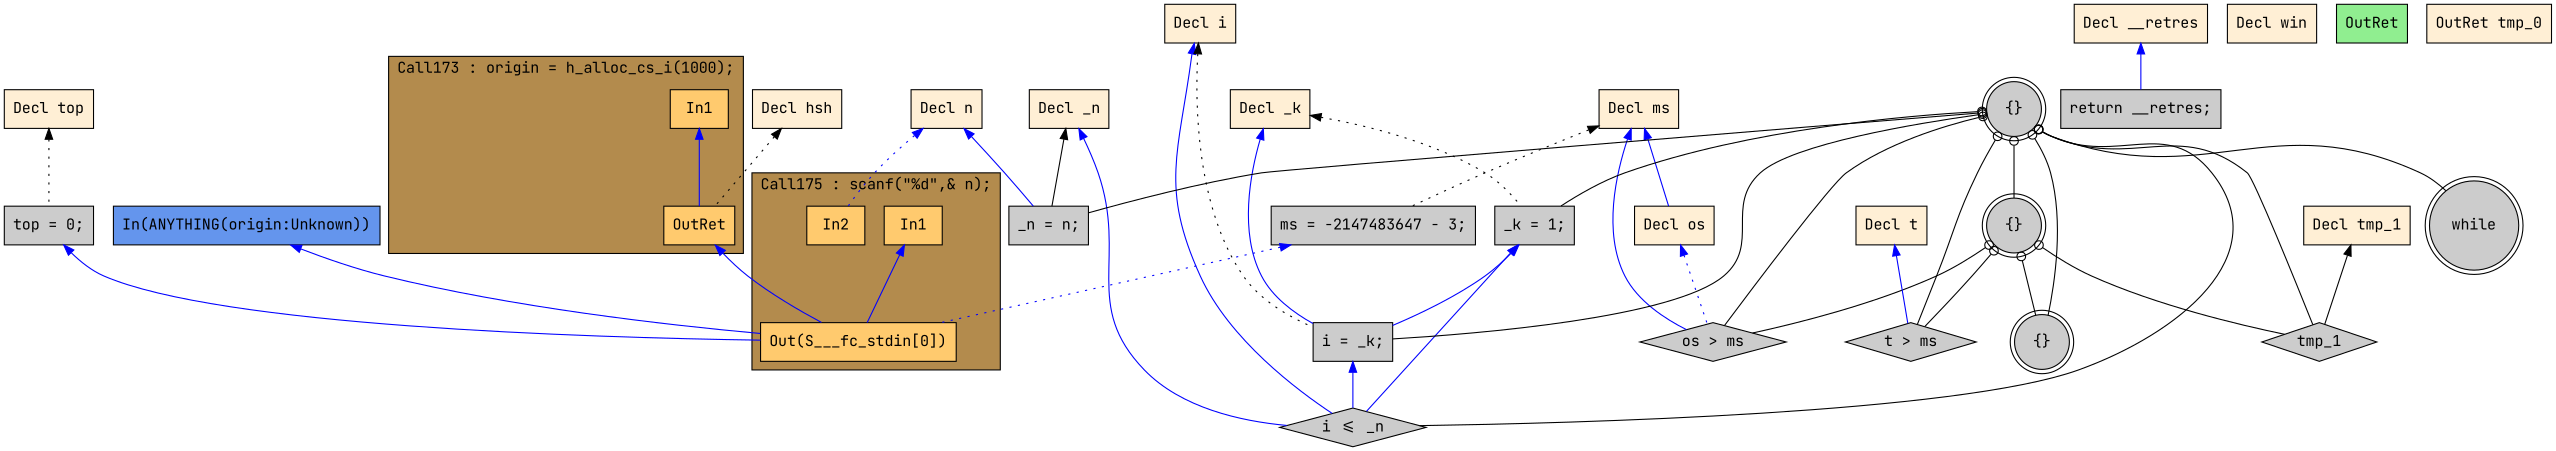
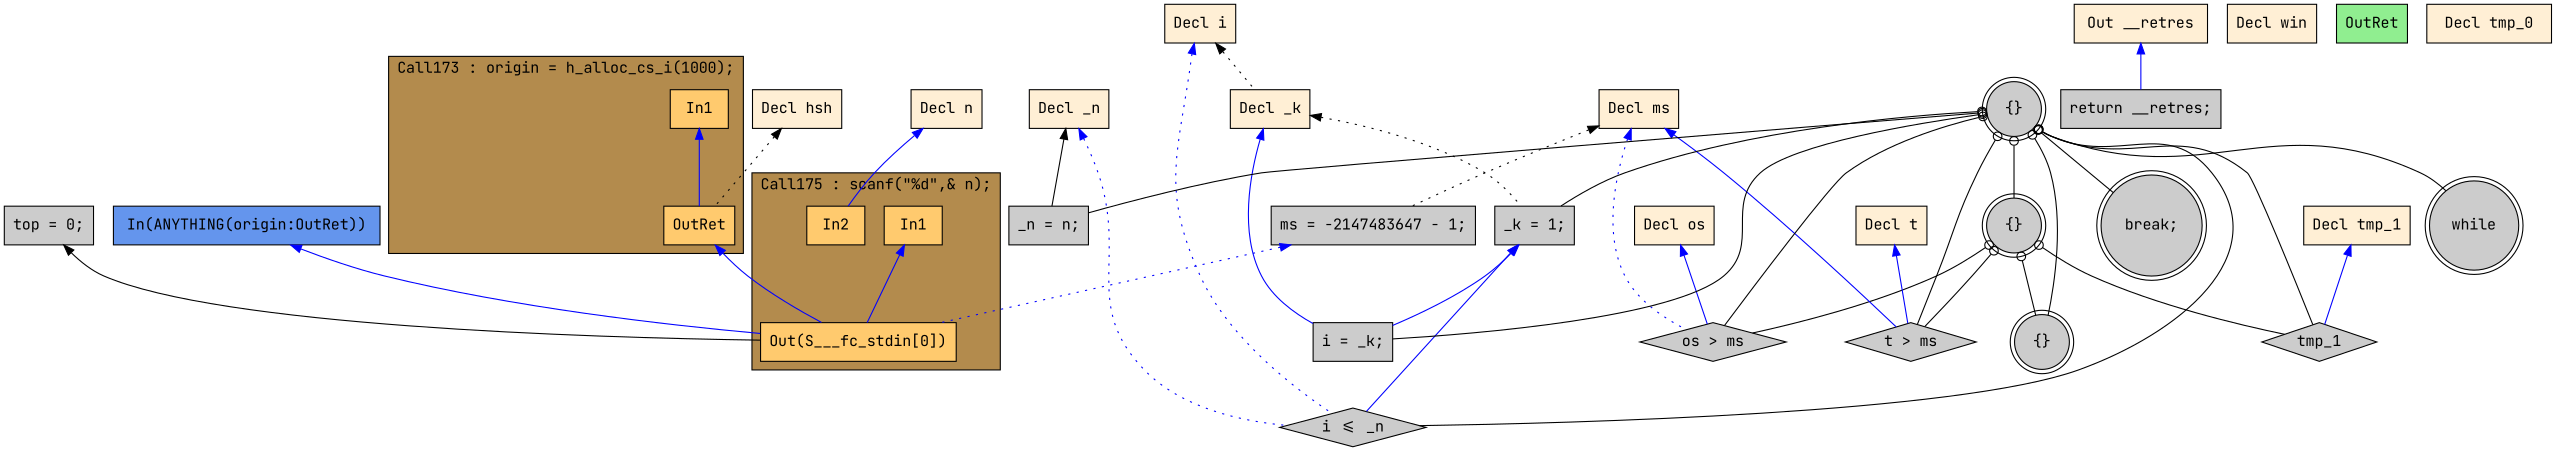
(2141, 24) -> (2141, 24)
(2489, 24) -> (2489, 24)
(49, 109) -> none
(882, 165) -> (882, 165)
(998, 166) -> none
(1658, 172) -> (1788, 227)
(1214, 211) -> (1239, 71)
(247, 226) -> (247, 226)
(1373, 226) -> (1373, 226)
none -> (2152, 226)
(1616, 249) -> (1616, 249)
(1190, 250) -> (1190, 250)
(1694, 284) -> (1694, 284)
(2336, 290) -> (2336, 290)
(410, 326) -> (410, 326)
(1119, 333) -> (1119, 333)
(1353, 390) -> none
